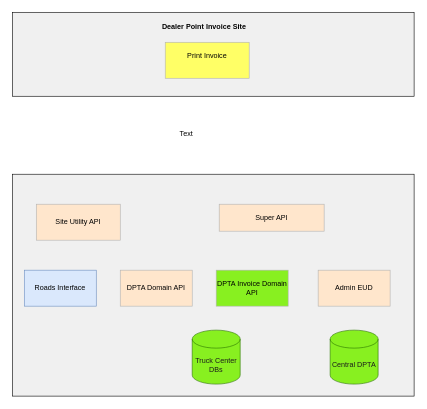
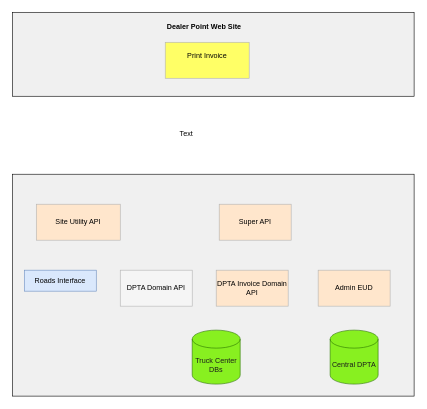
(204, 27) -> (204, 27)
(272, 218) -> (255, 222)
(60, 288) -> (60, 281)
(156, 288) -> (156, 288)
(252, 288) -> (252, 288)
